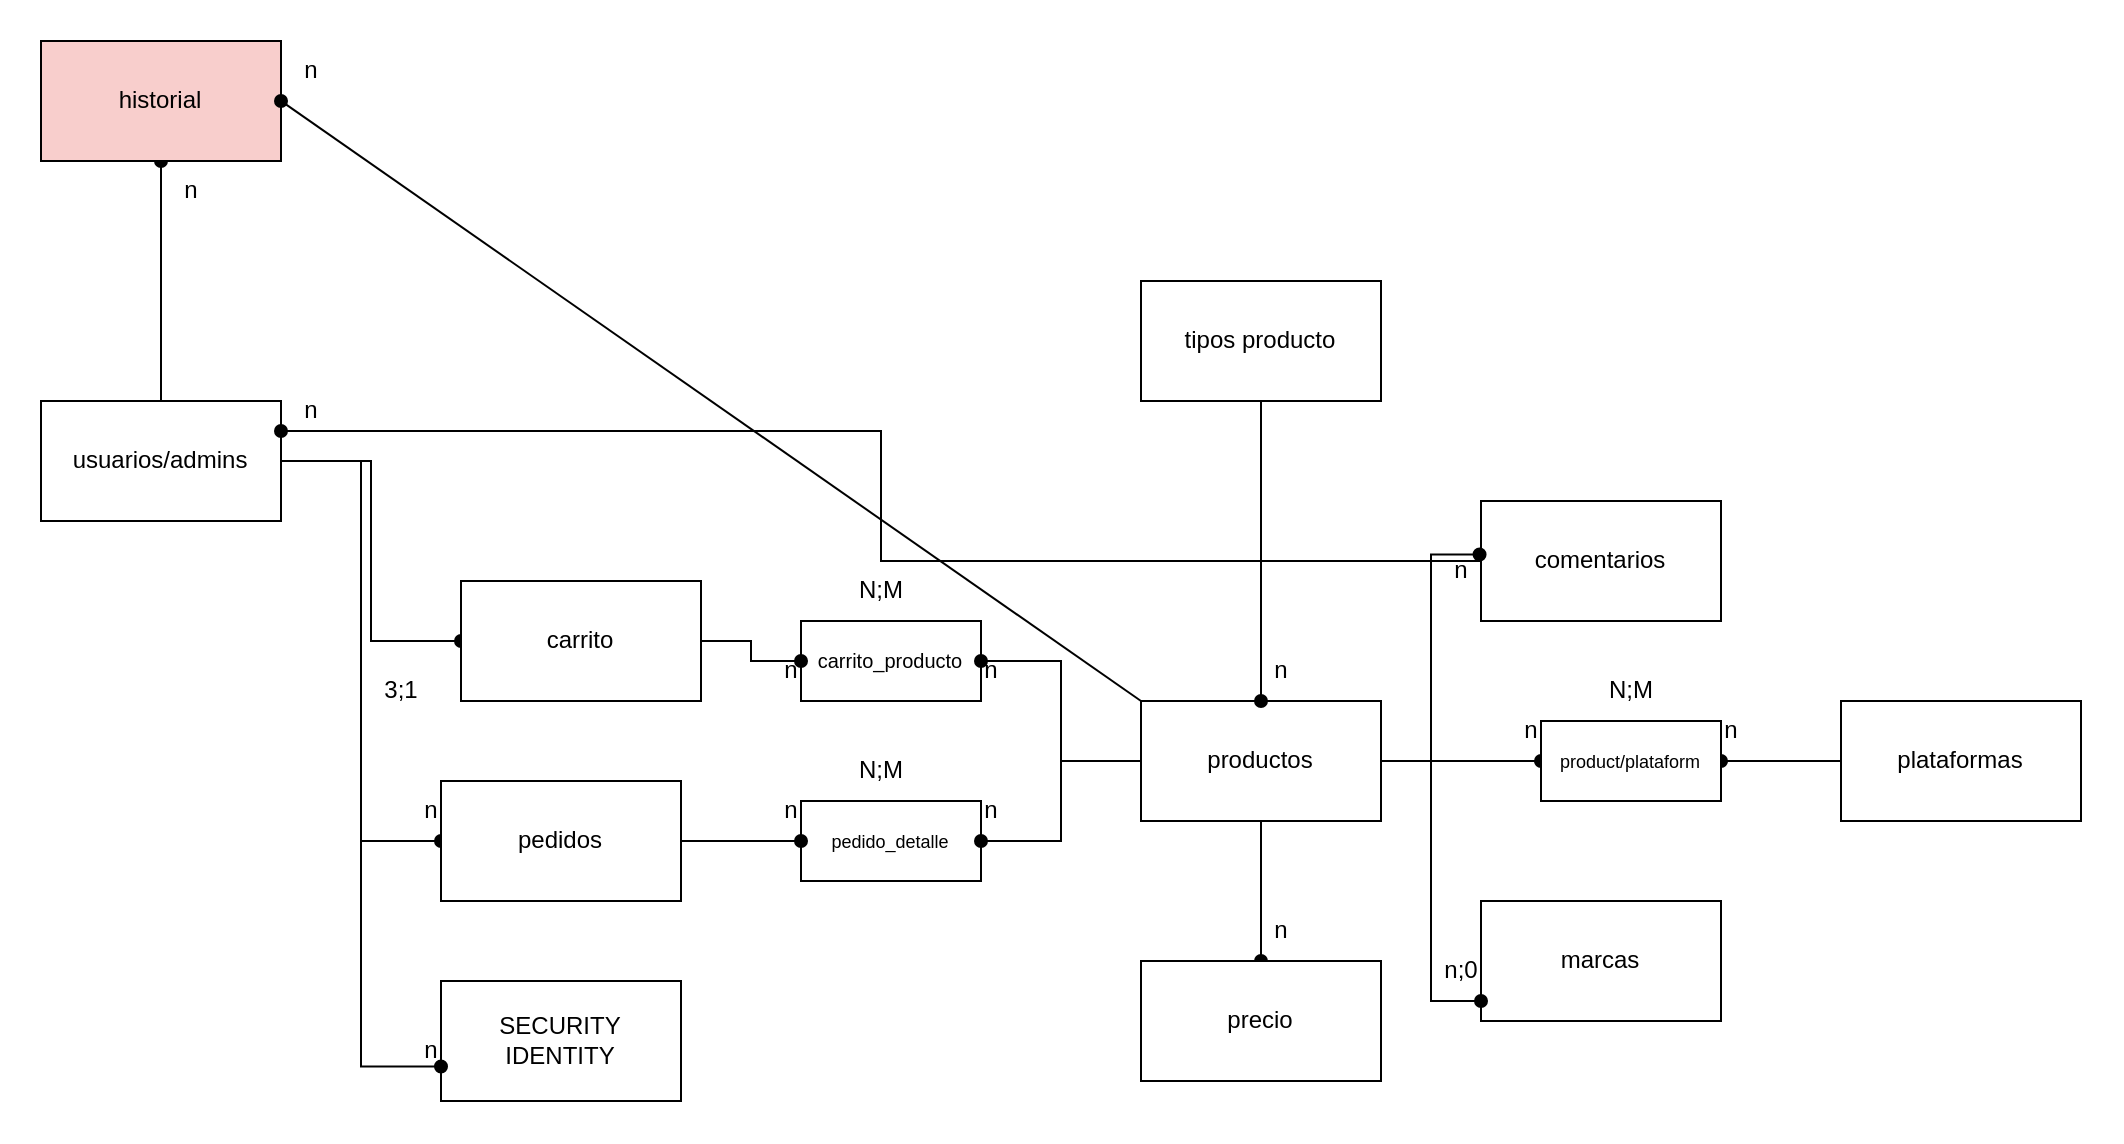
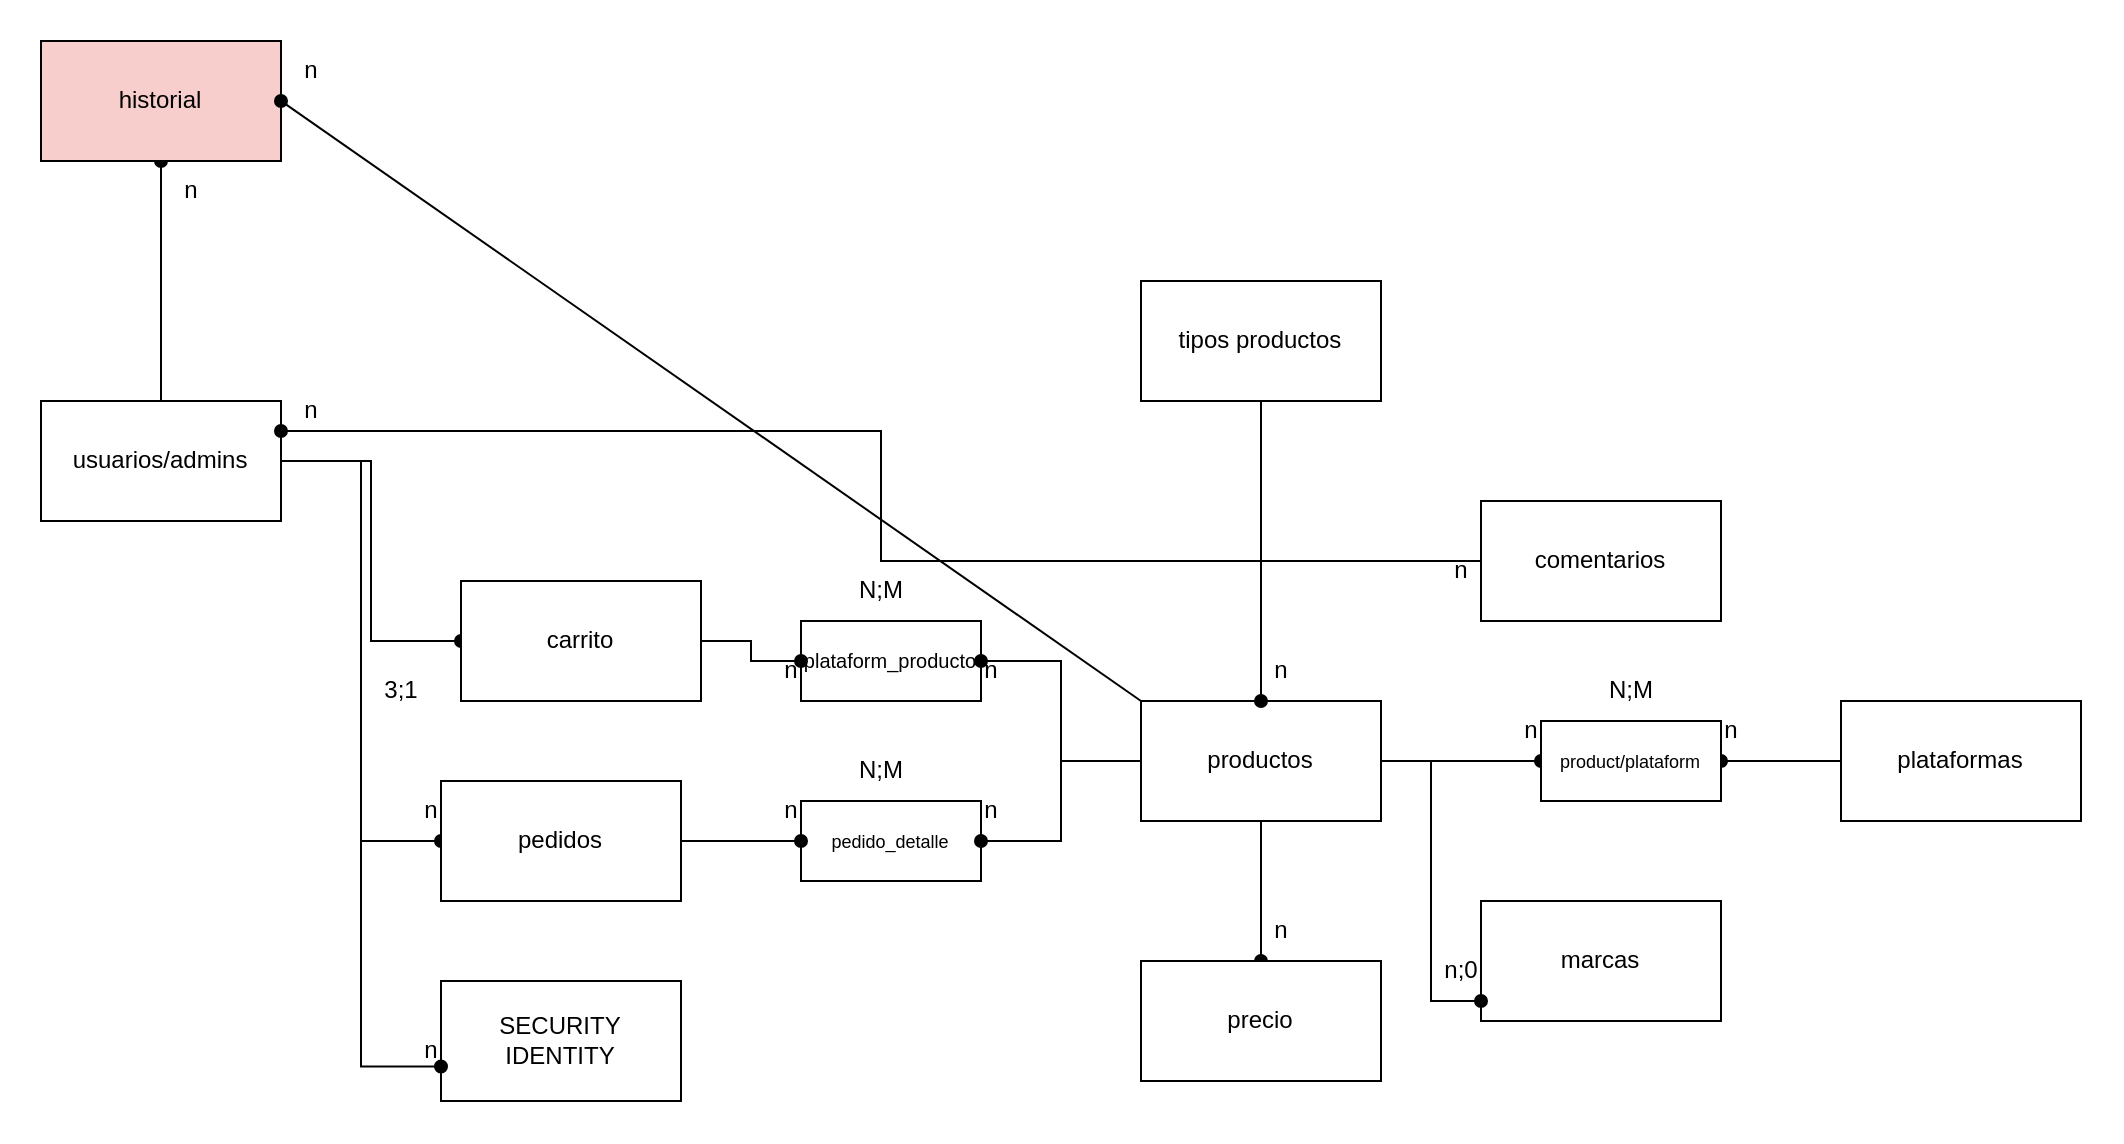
(1261, 341) -> (1261, 341)
(1431, 636) -> none
(891, 661) -> (891, 661)
